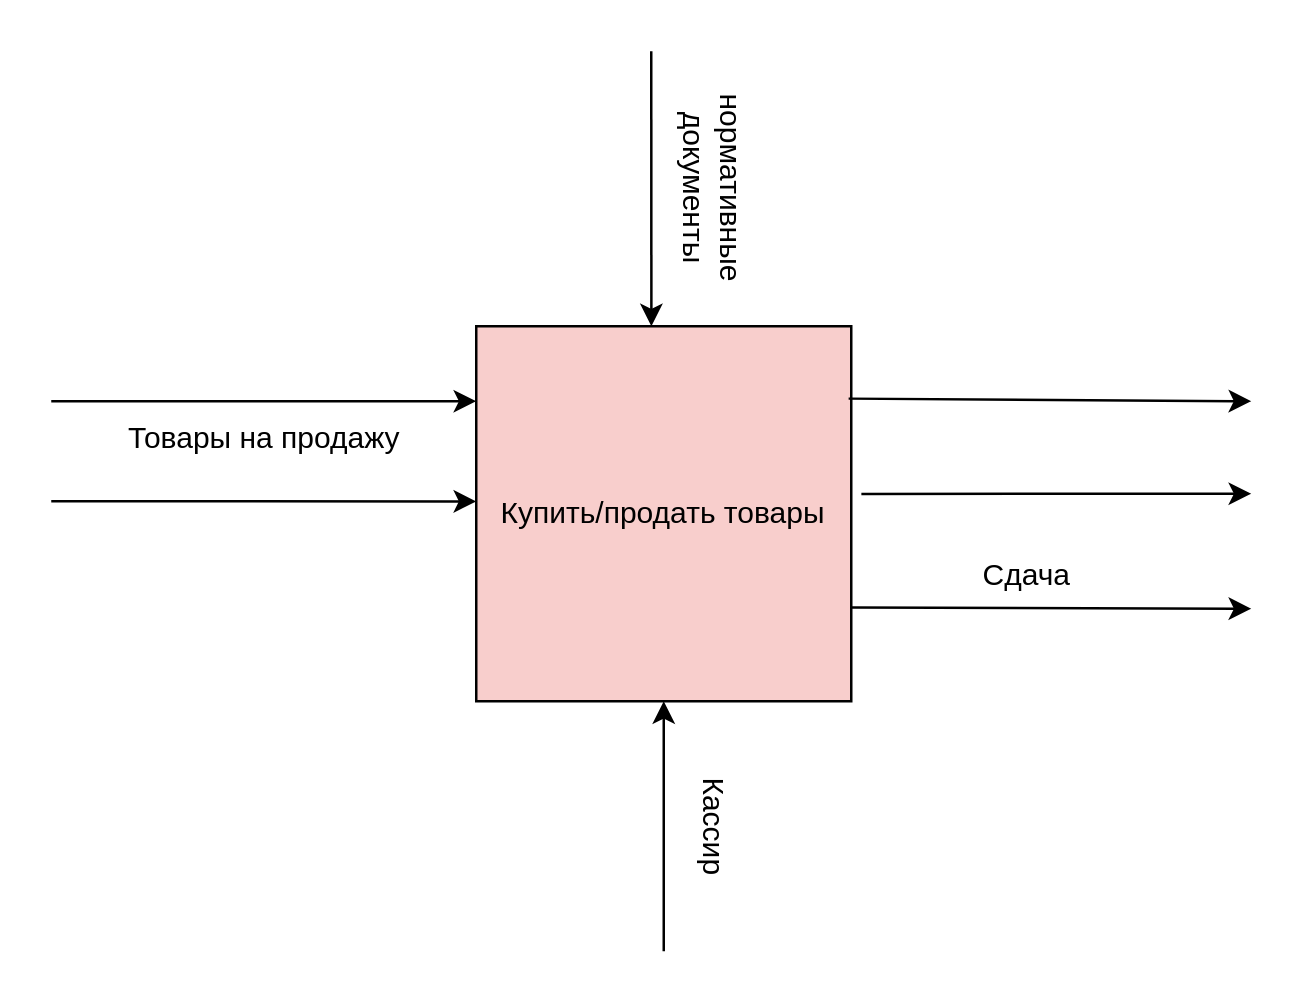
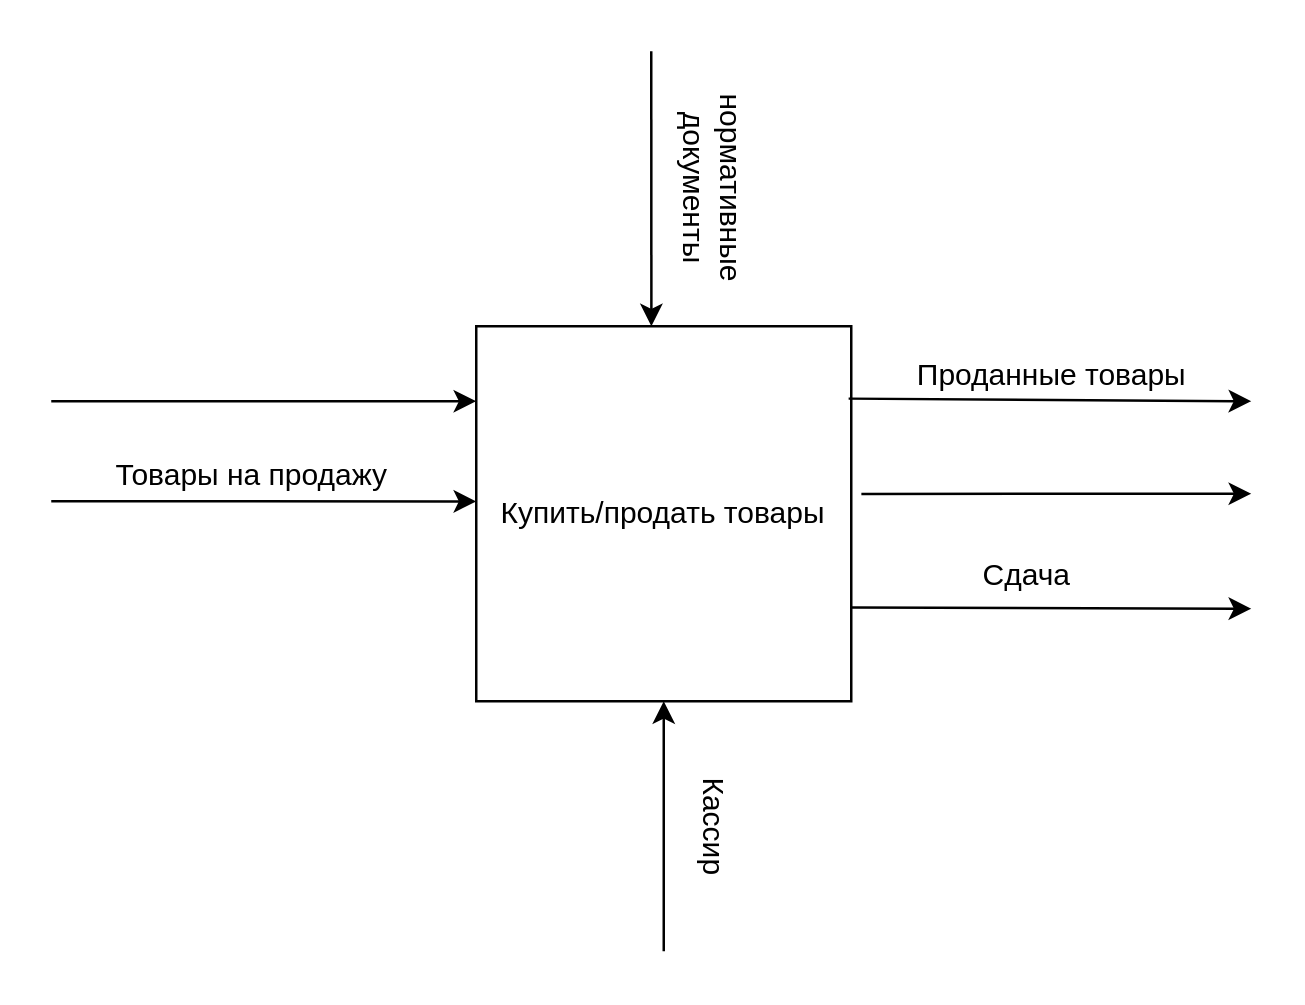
none -> (1051, 376)
(264, 439) -> (251, 476)
(664, 514) -> (664, 514)
